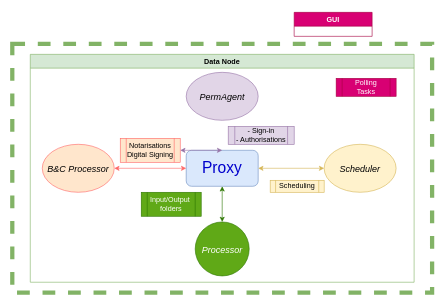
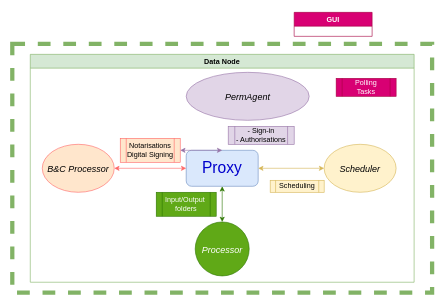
(222, 96) -> (248, 96)
(171, 204) -> (186, 204)
